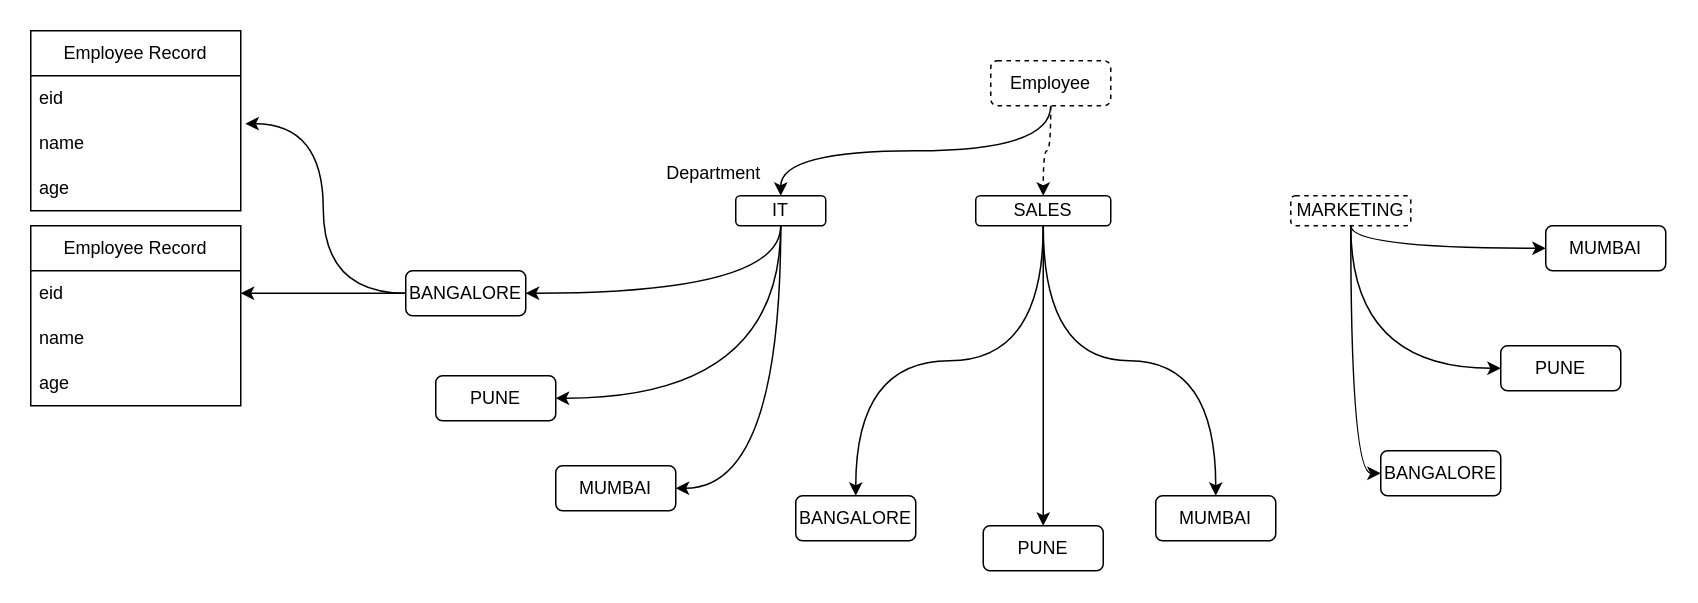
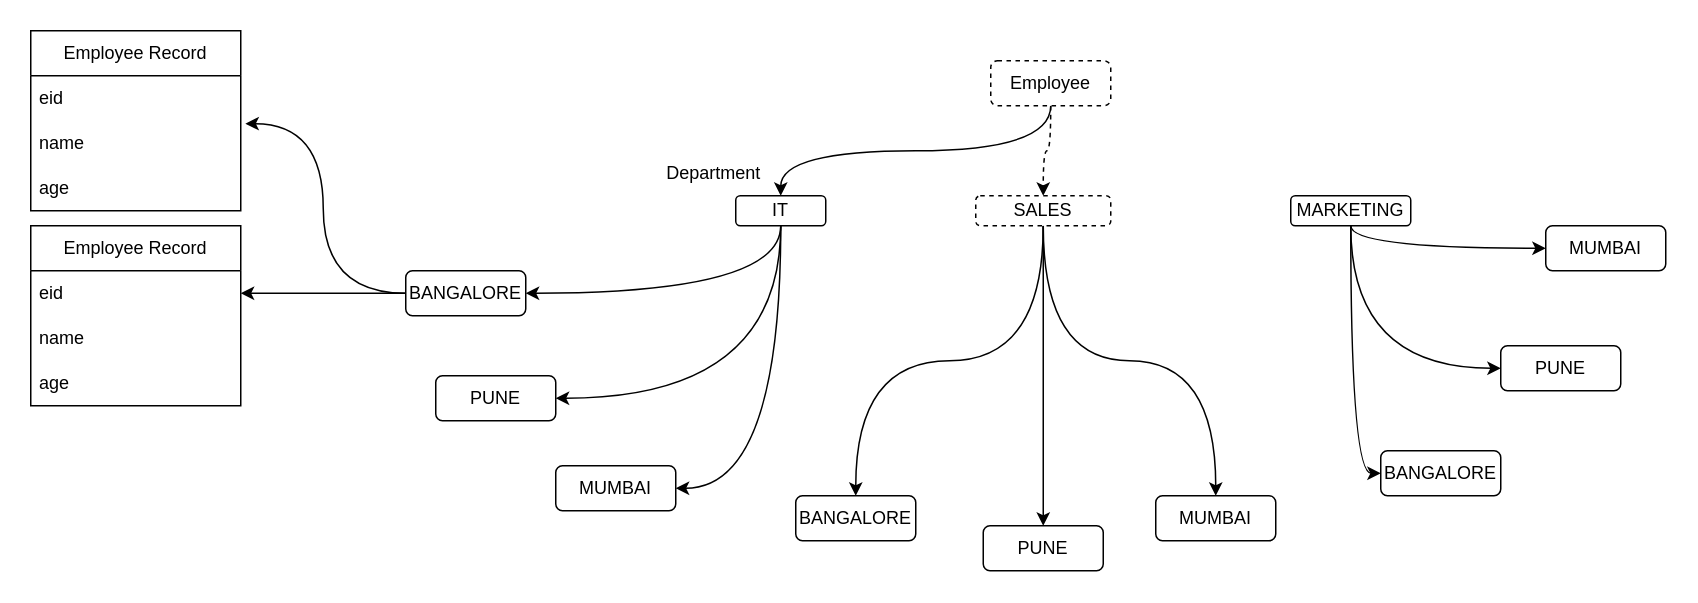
(1043, 211) -> (1043, 211)
(1351, 211) -> (1351, 211)
